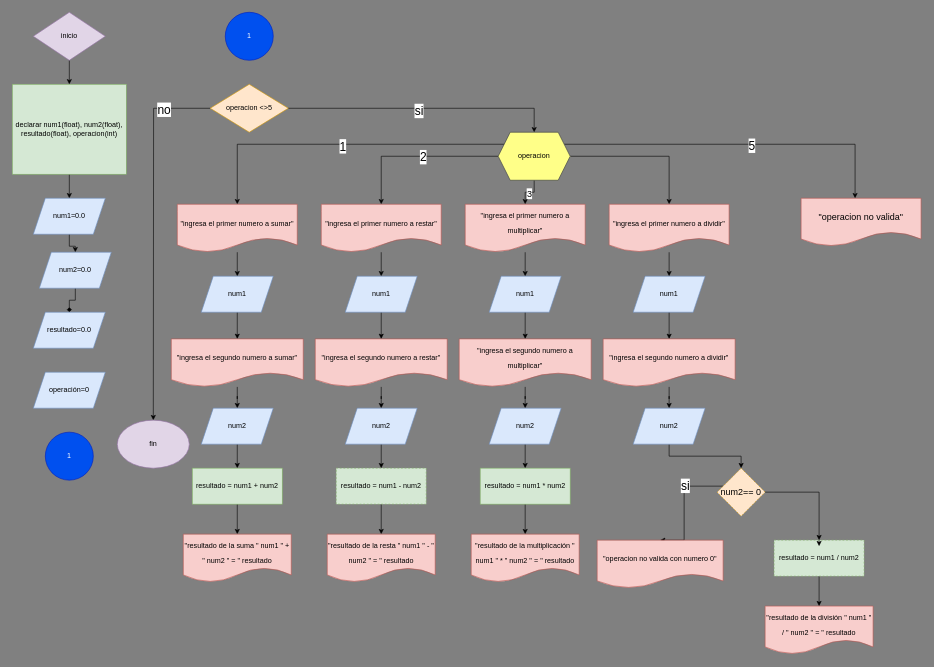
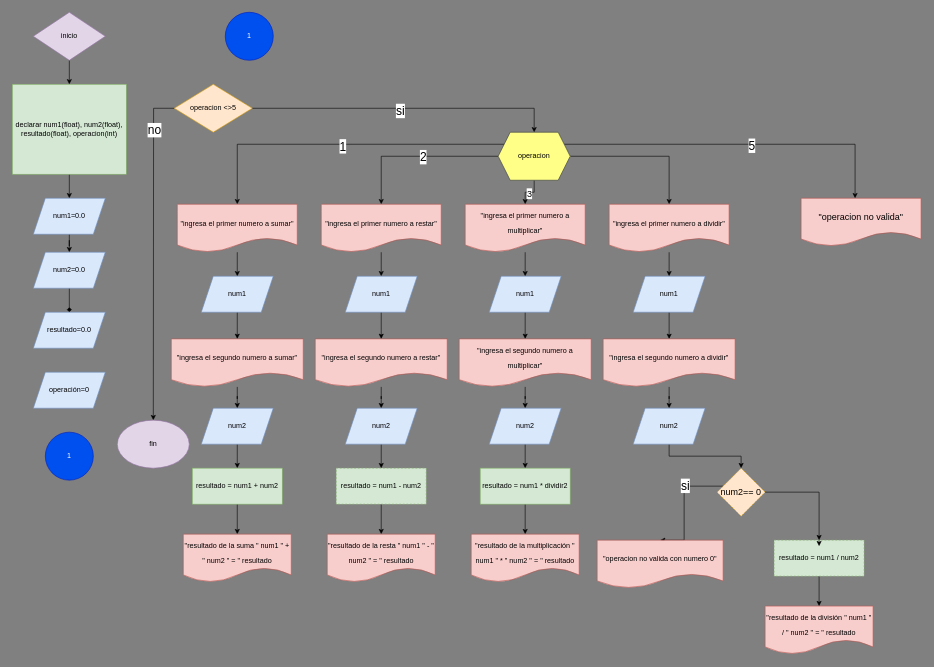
(249, 108) -> (213, 108)
(75, 270) -> (69, 270)
(525, 486) -> (525, 486)
